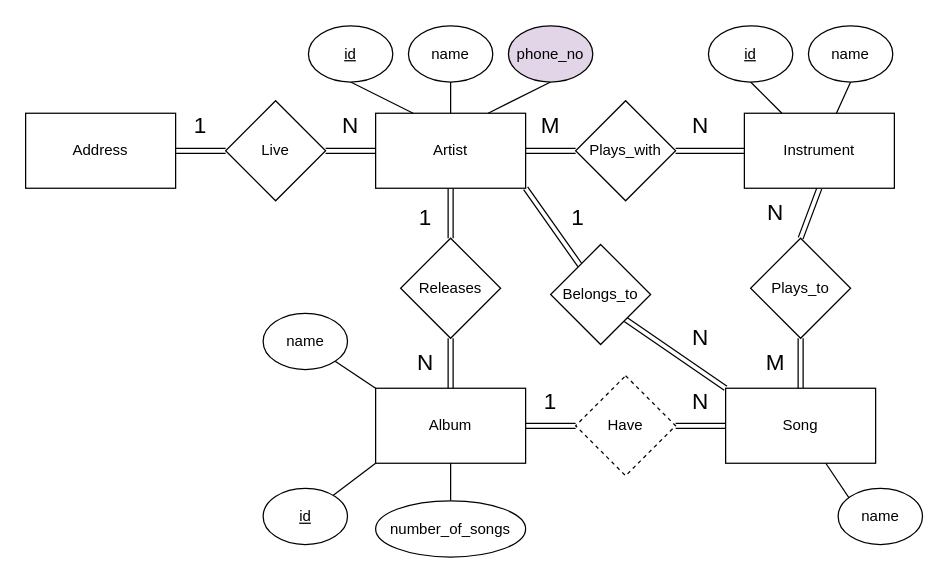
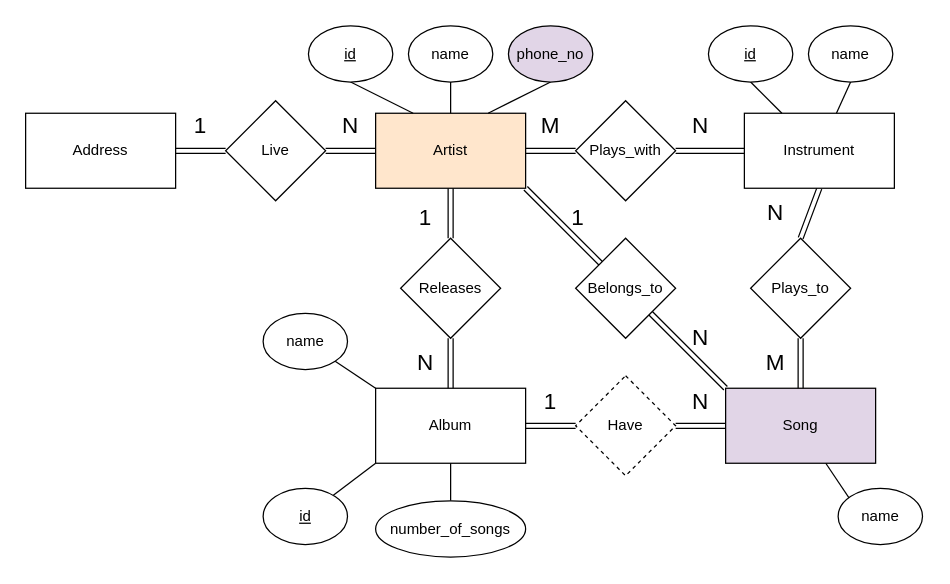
(451, 151) -> (451, 151)
(601, 294) -> (626, 288)
(801, 426) -> (801, 426)
